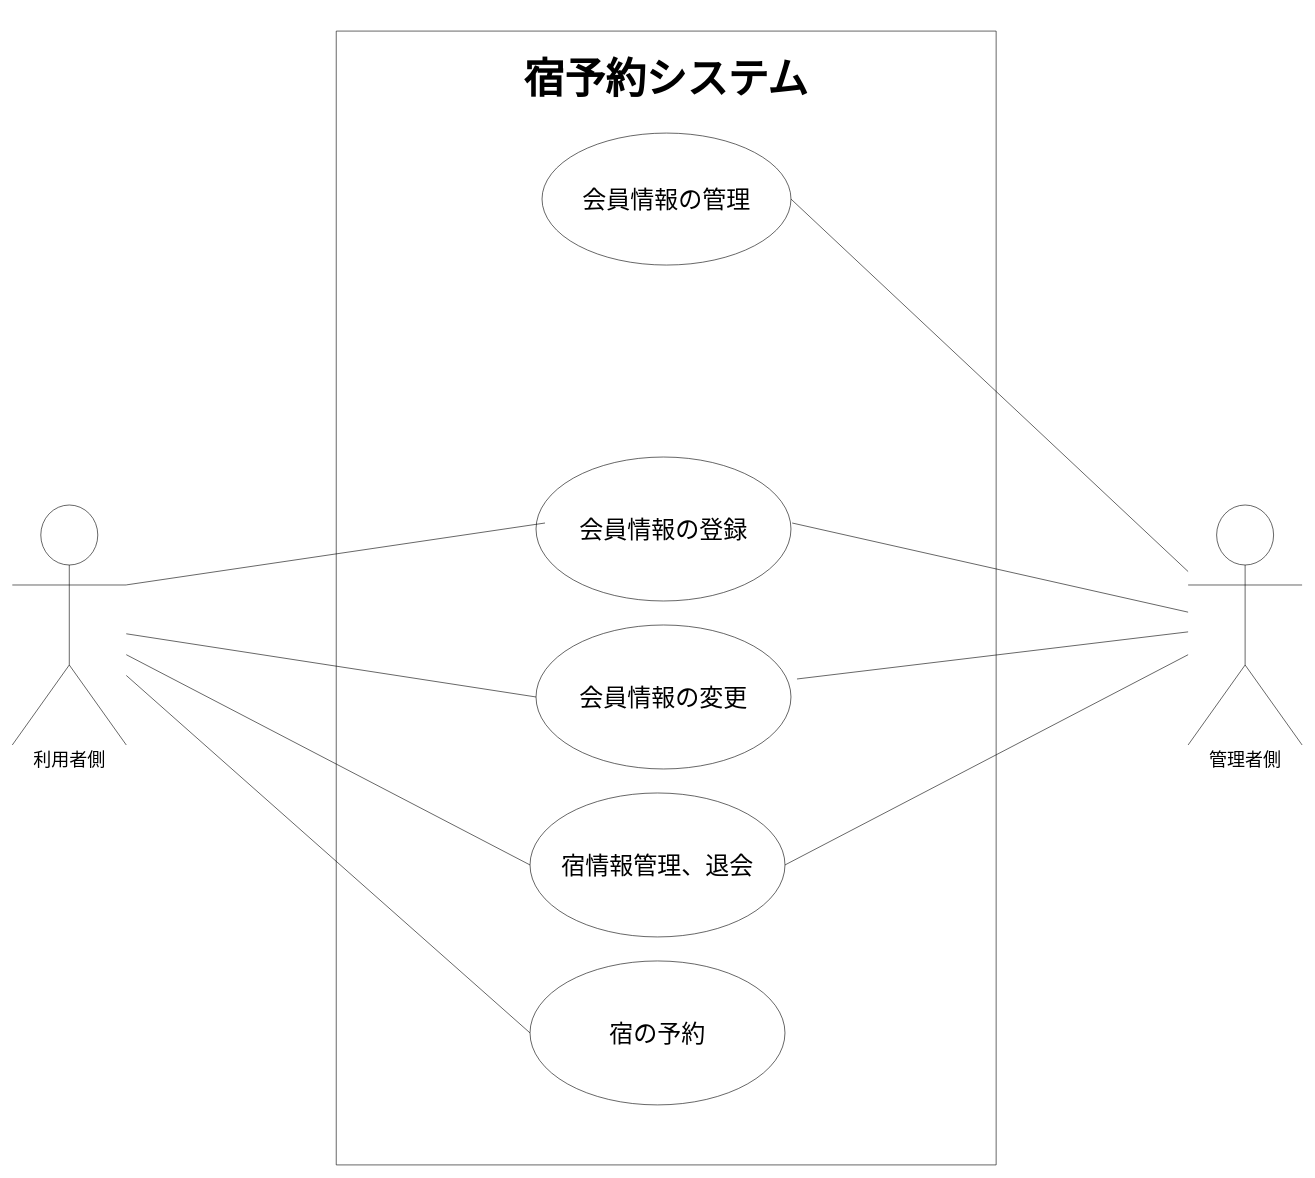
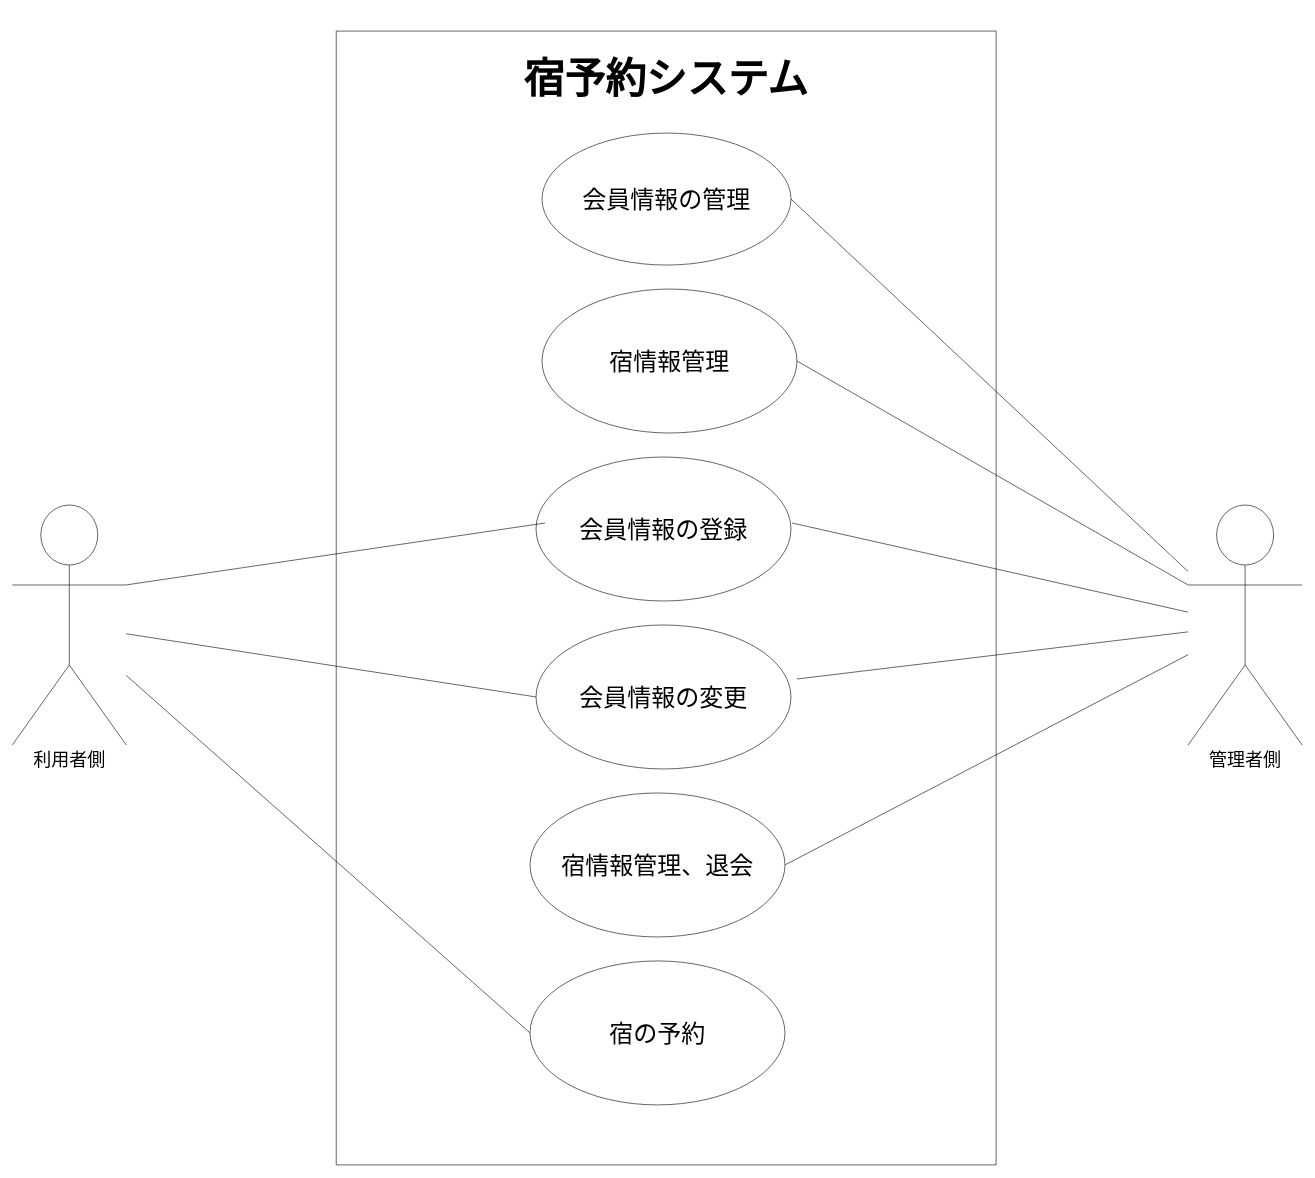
none -> (670, 361)
none -> (992, 472)
(328, 760) -> none
